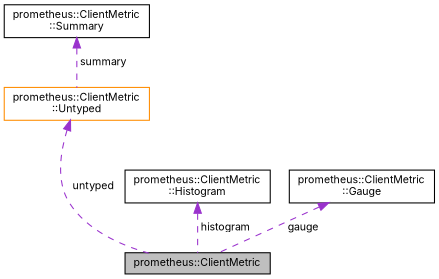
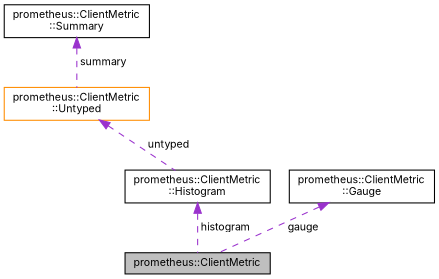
(76, 211) -> (142, 148)
